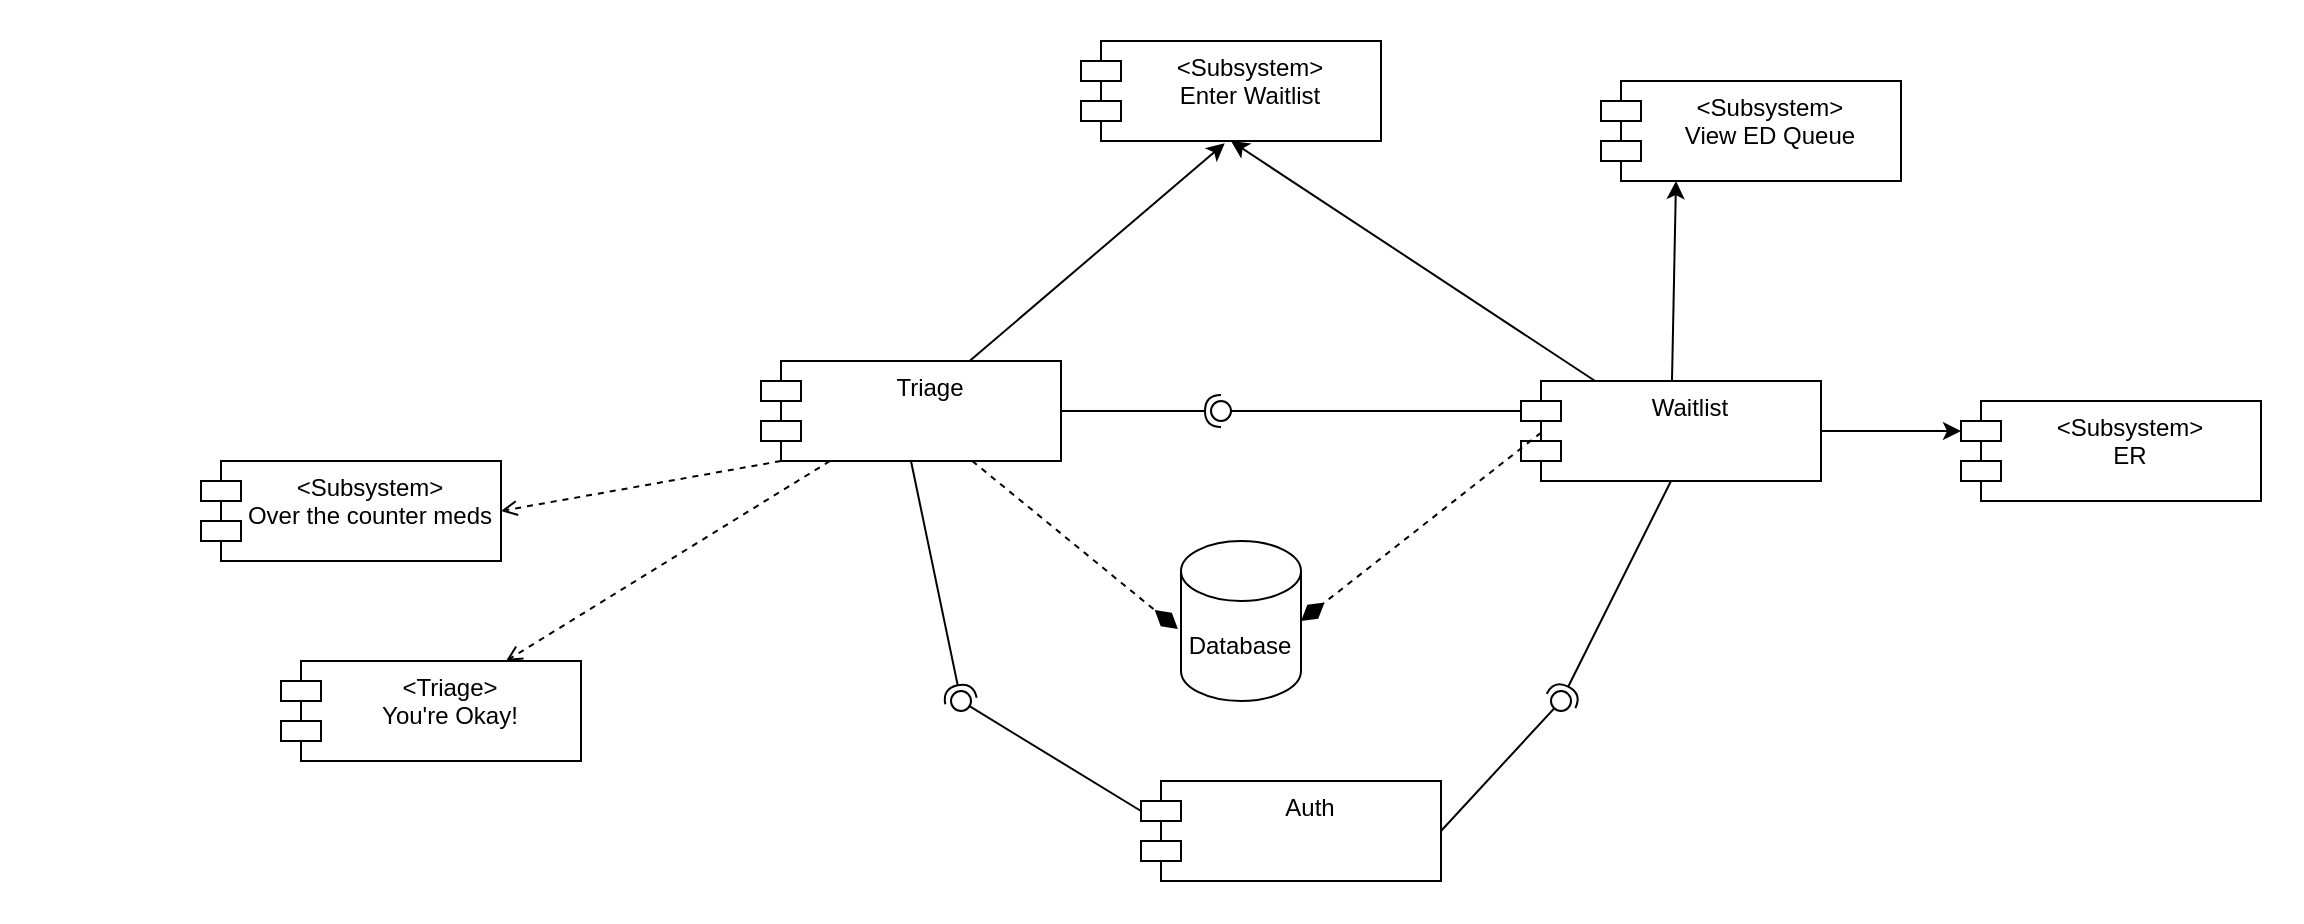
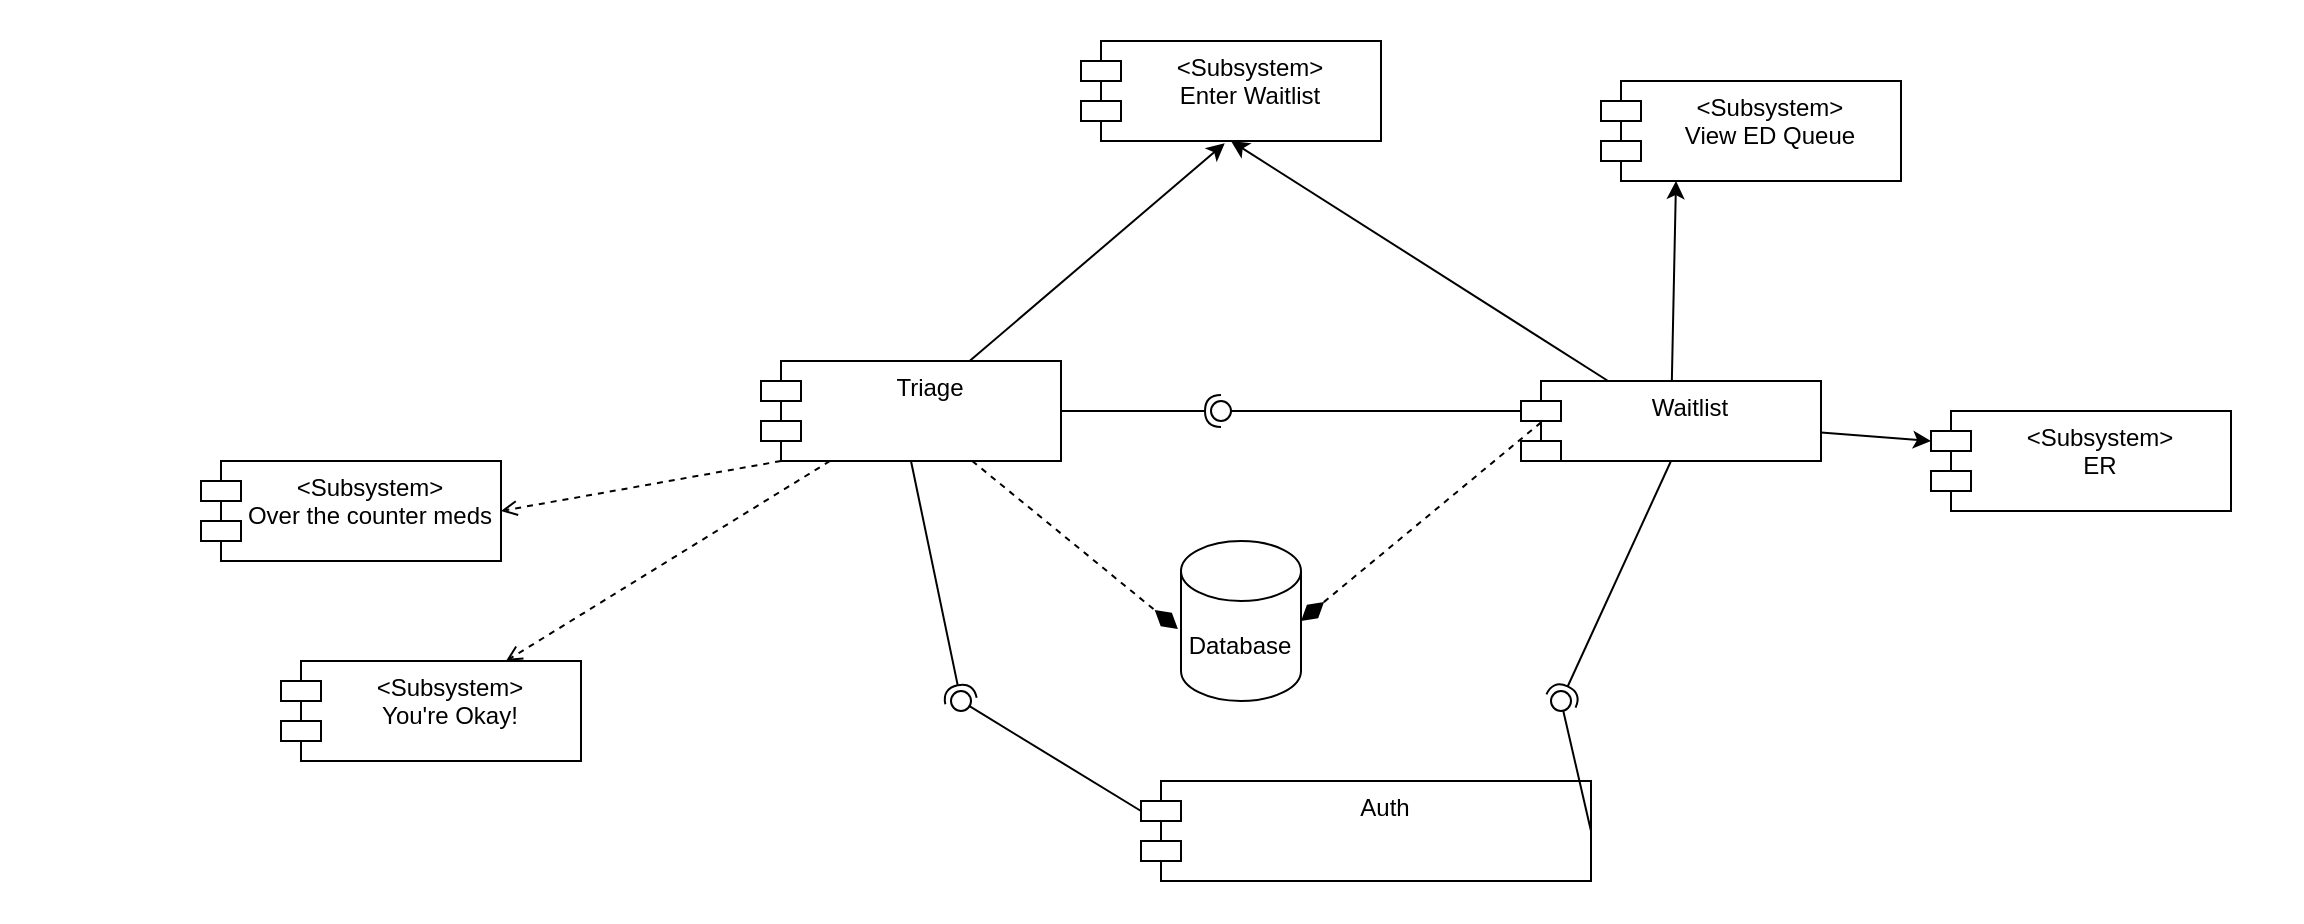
(1671, 431) -> (1671, 421)
(2111, 451) -> (2081, 461)
(451, 704) -> (451, 704)
(1291, 831) -> (1366, 831)
